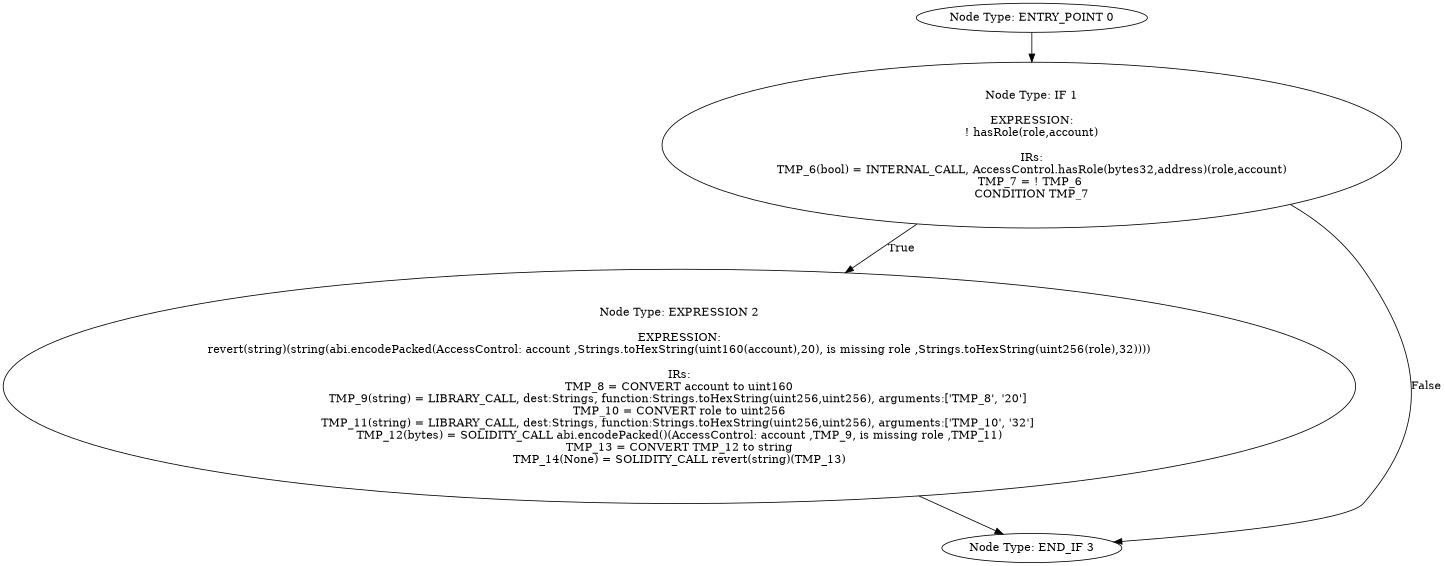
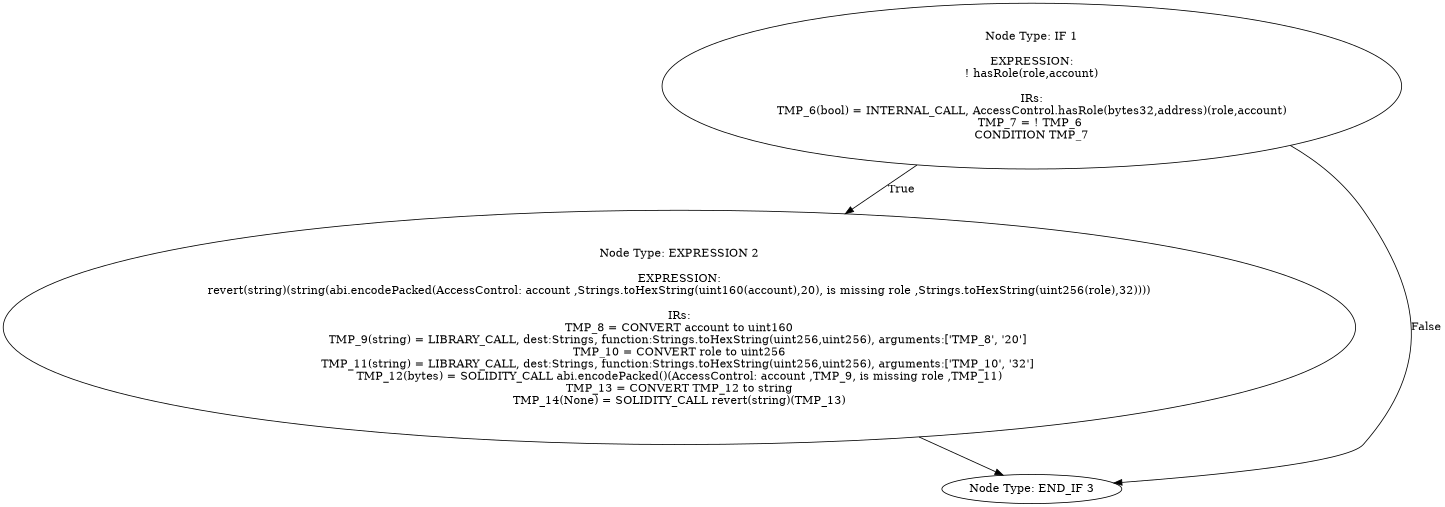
(1032, 18) -> none
